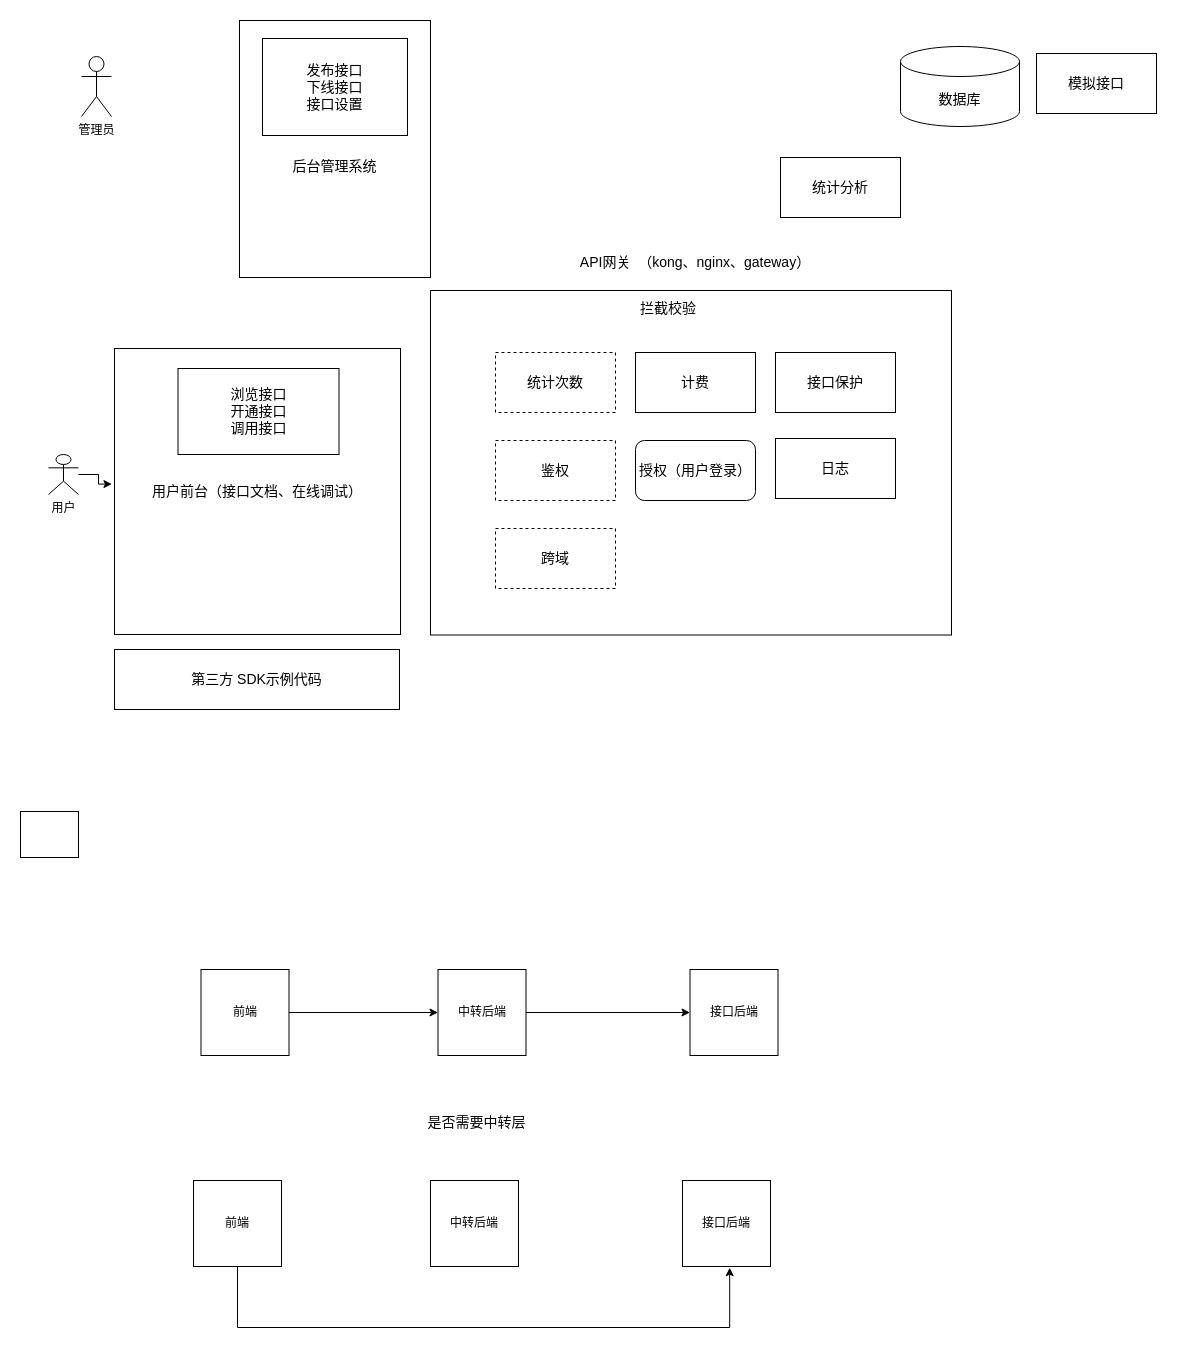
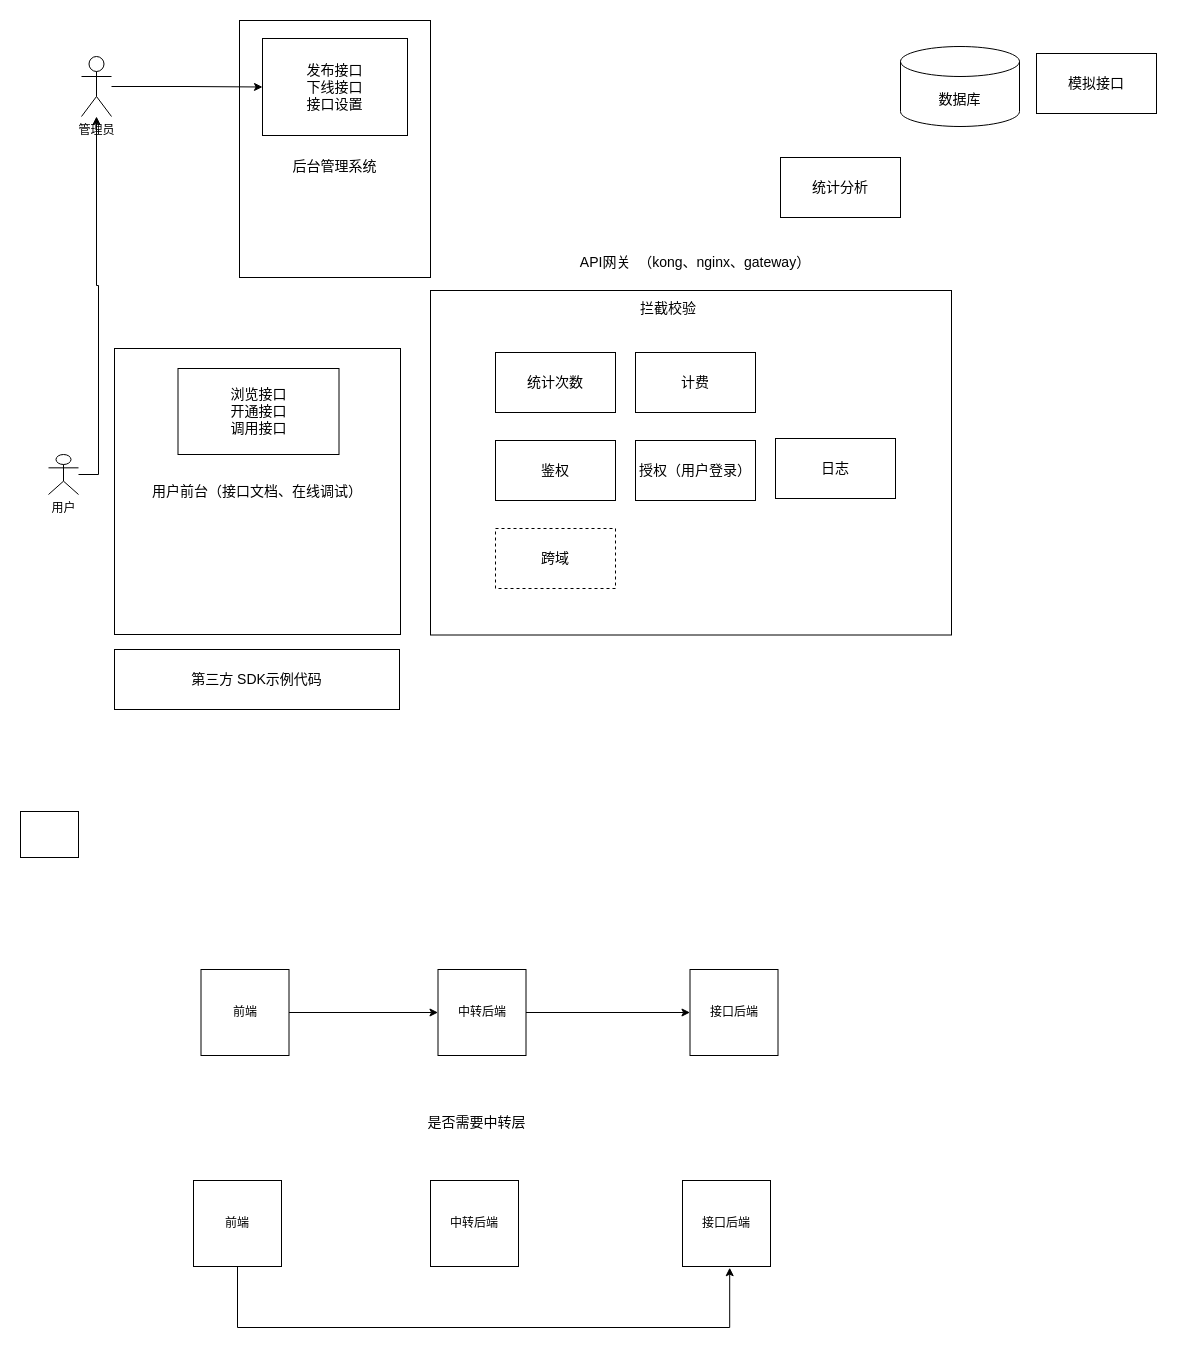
none -> (184, 87)
(556, 383) -> (556, 383)
(836, 383) -> none
(556, 471) -> (556, 471)
(696, 471) -> (696, 471)
(99, 481) -> (99, 300)
